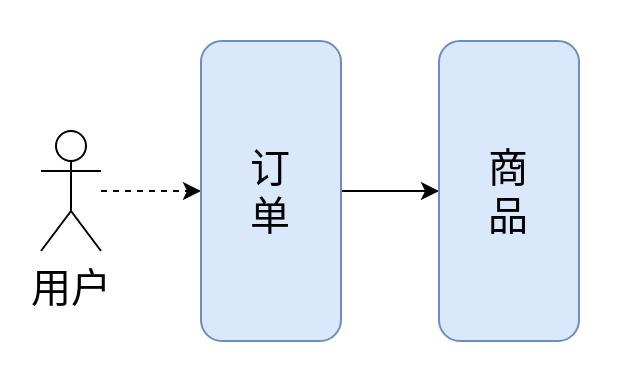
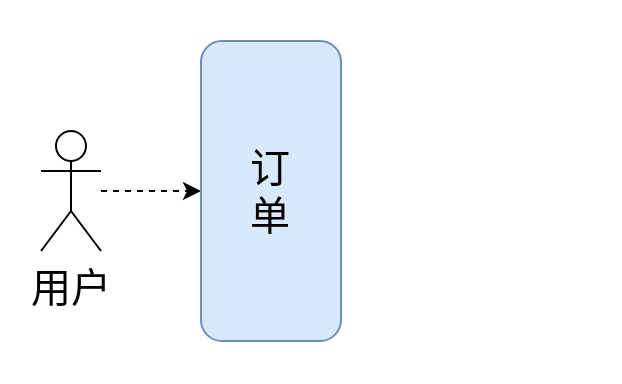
(383, 191) -> none
(509, 191) -> none
